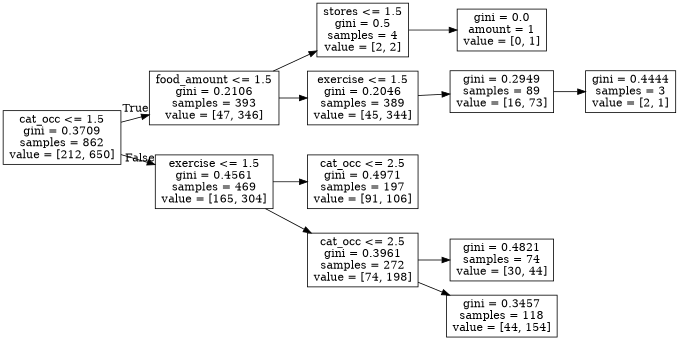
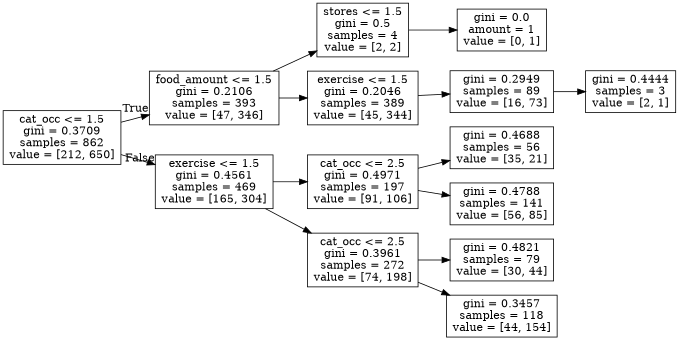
none -> (502, 148)
none -> (502, 204)
(502, 260) -> (502, 260)
